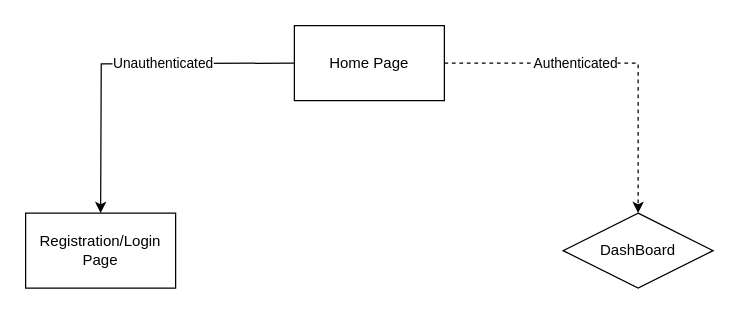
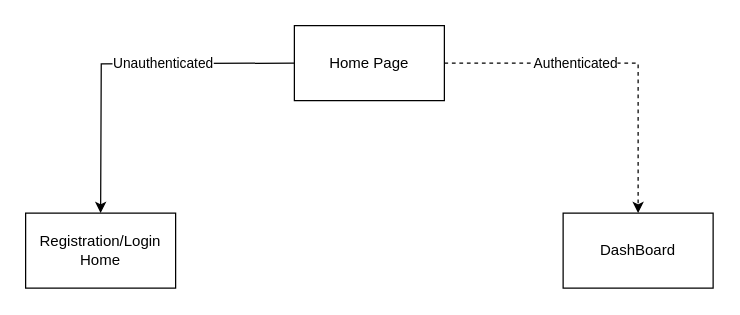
(101, 251) -> (101, 251)
(638, 251) -> (638, 251)
